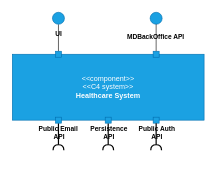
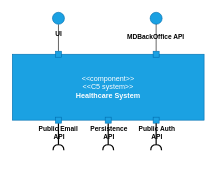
(108, 87) -> (108, 87)
